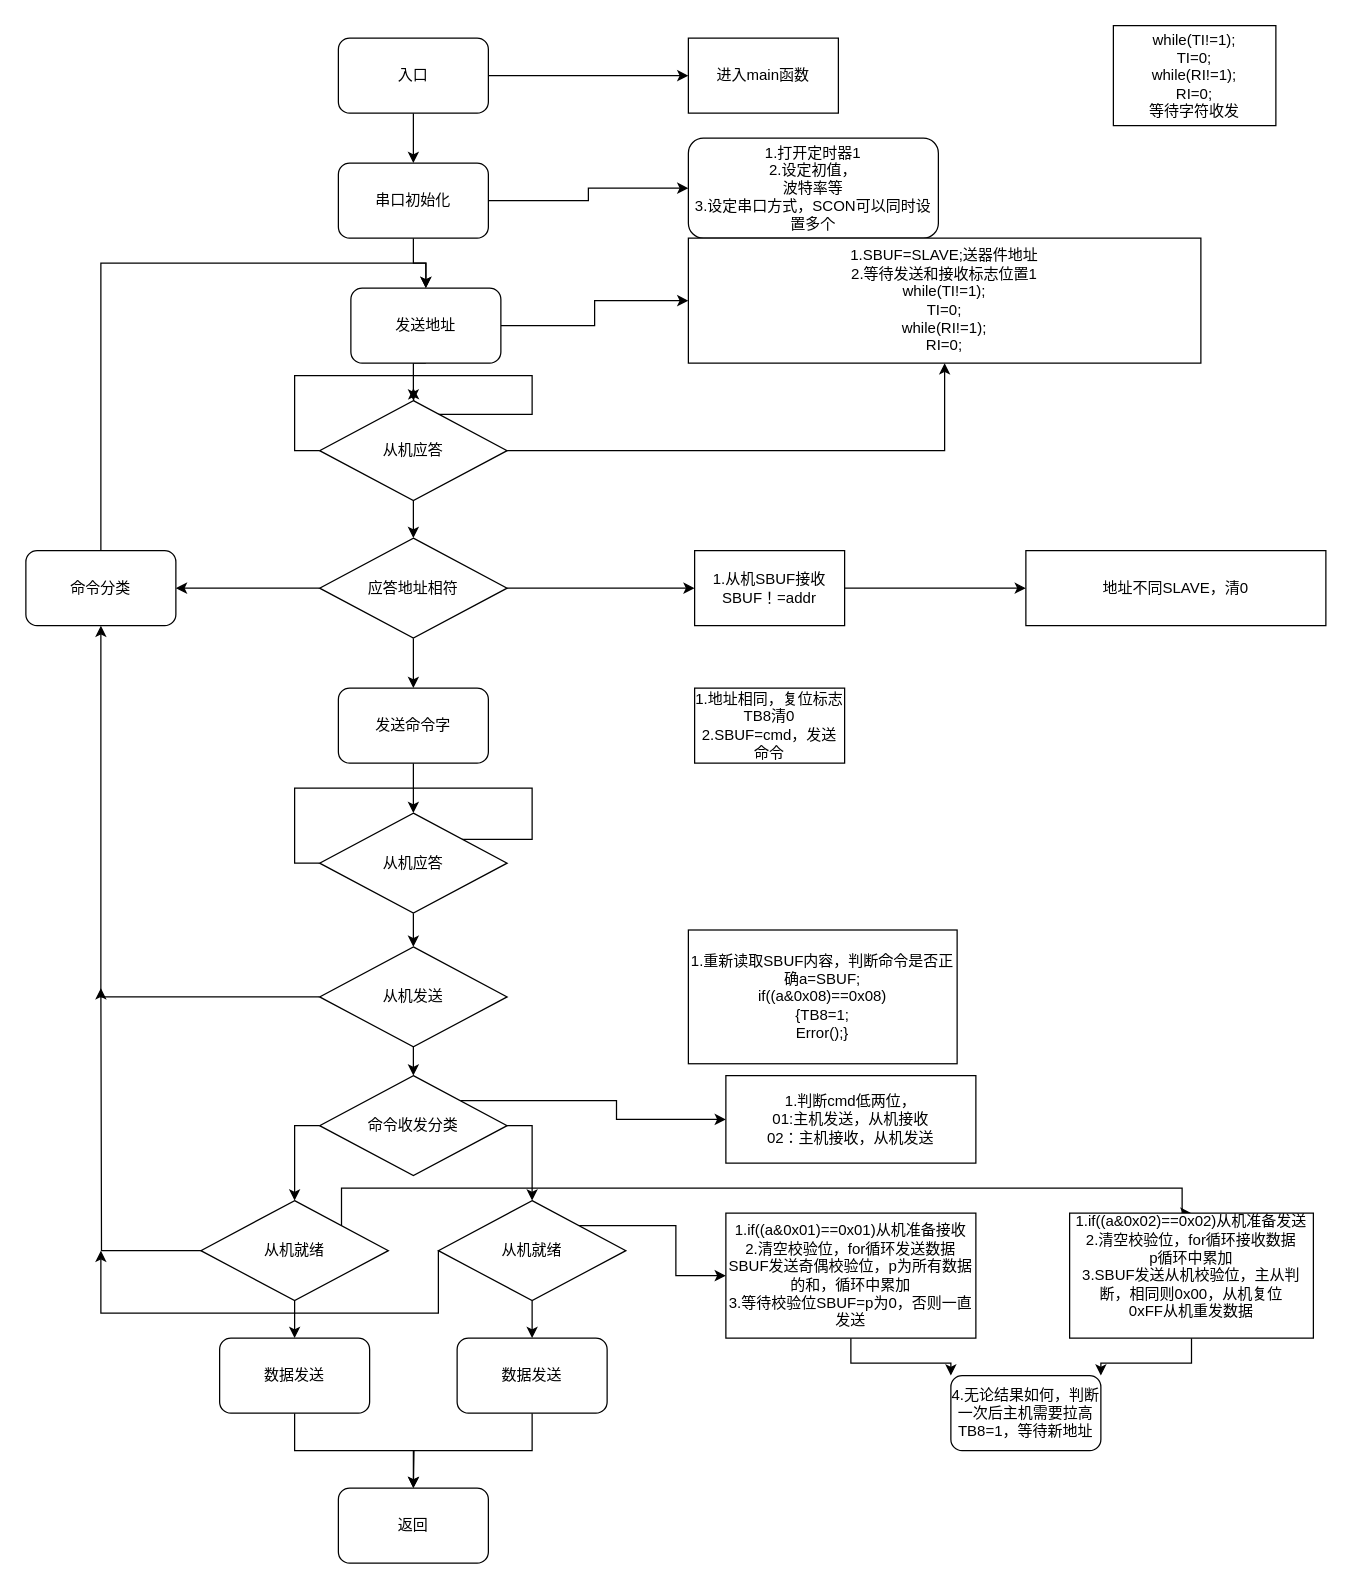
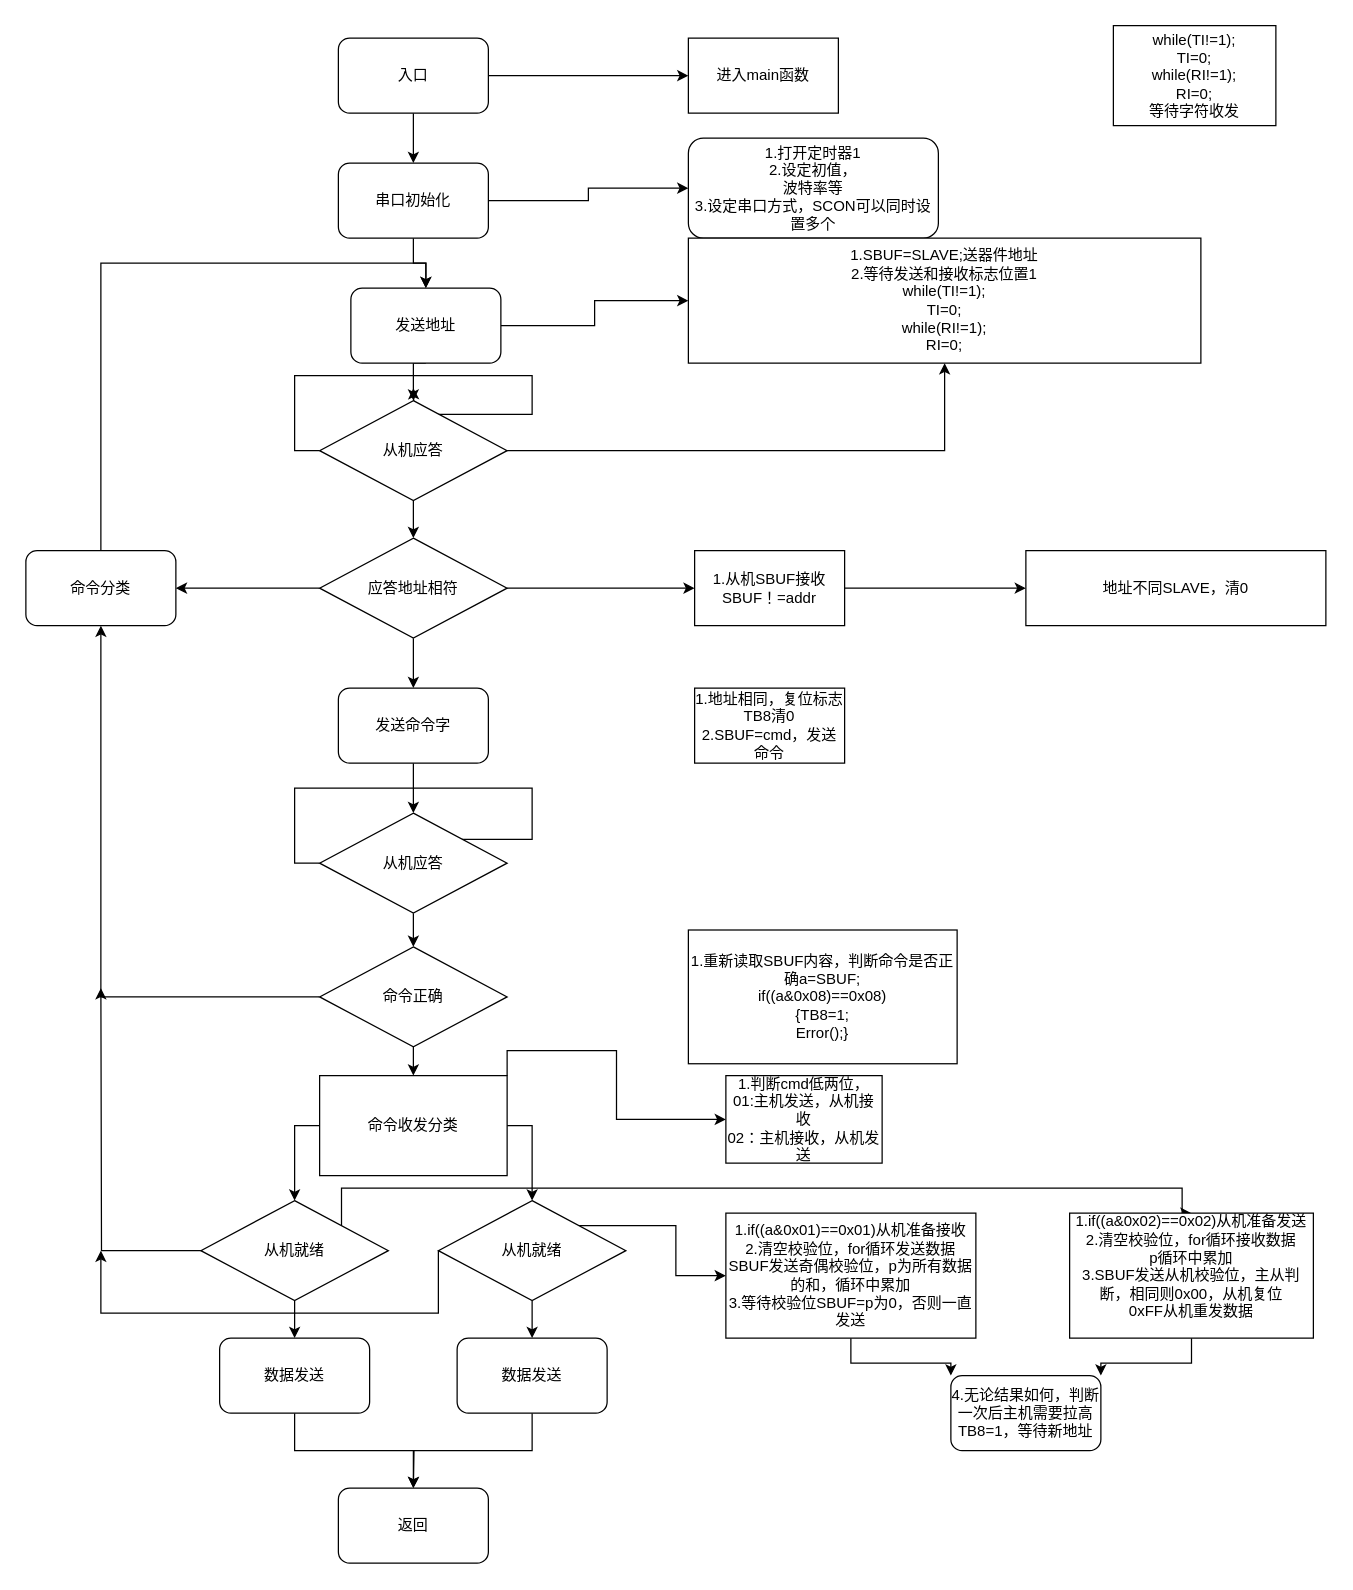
(413, 997) -> (413, 997)
(851, 1119) -> (804, 1119)
(413, 1126) -> (413, 1126)
